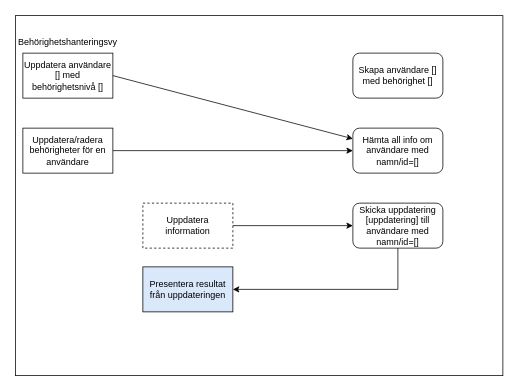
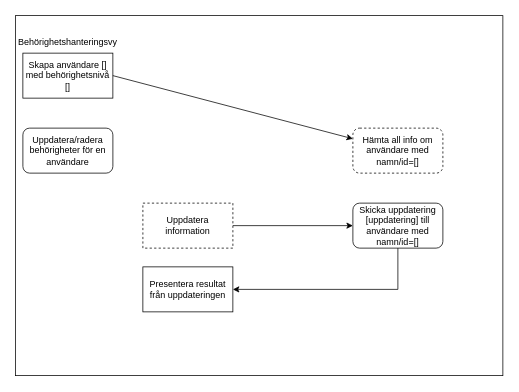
(68, 75) -> (68, 75)
(398, 75) -> none
(68, 150) -> (68, 150)
(230, 150) -> none
(398, 150) -> (398, 150)
(188, 289) -> (188, 289)
